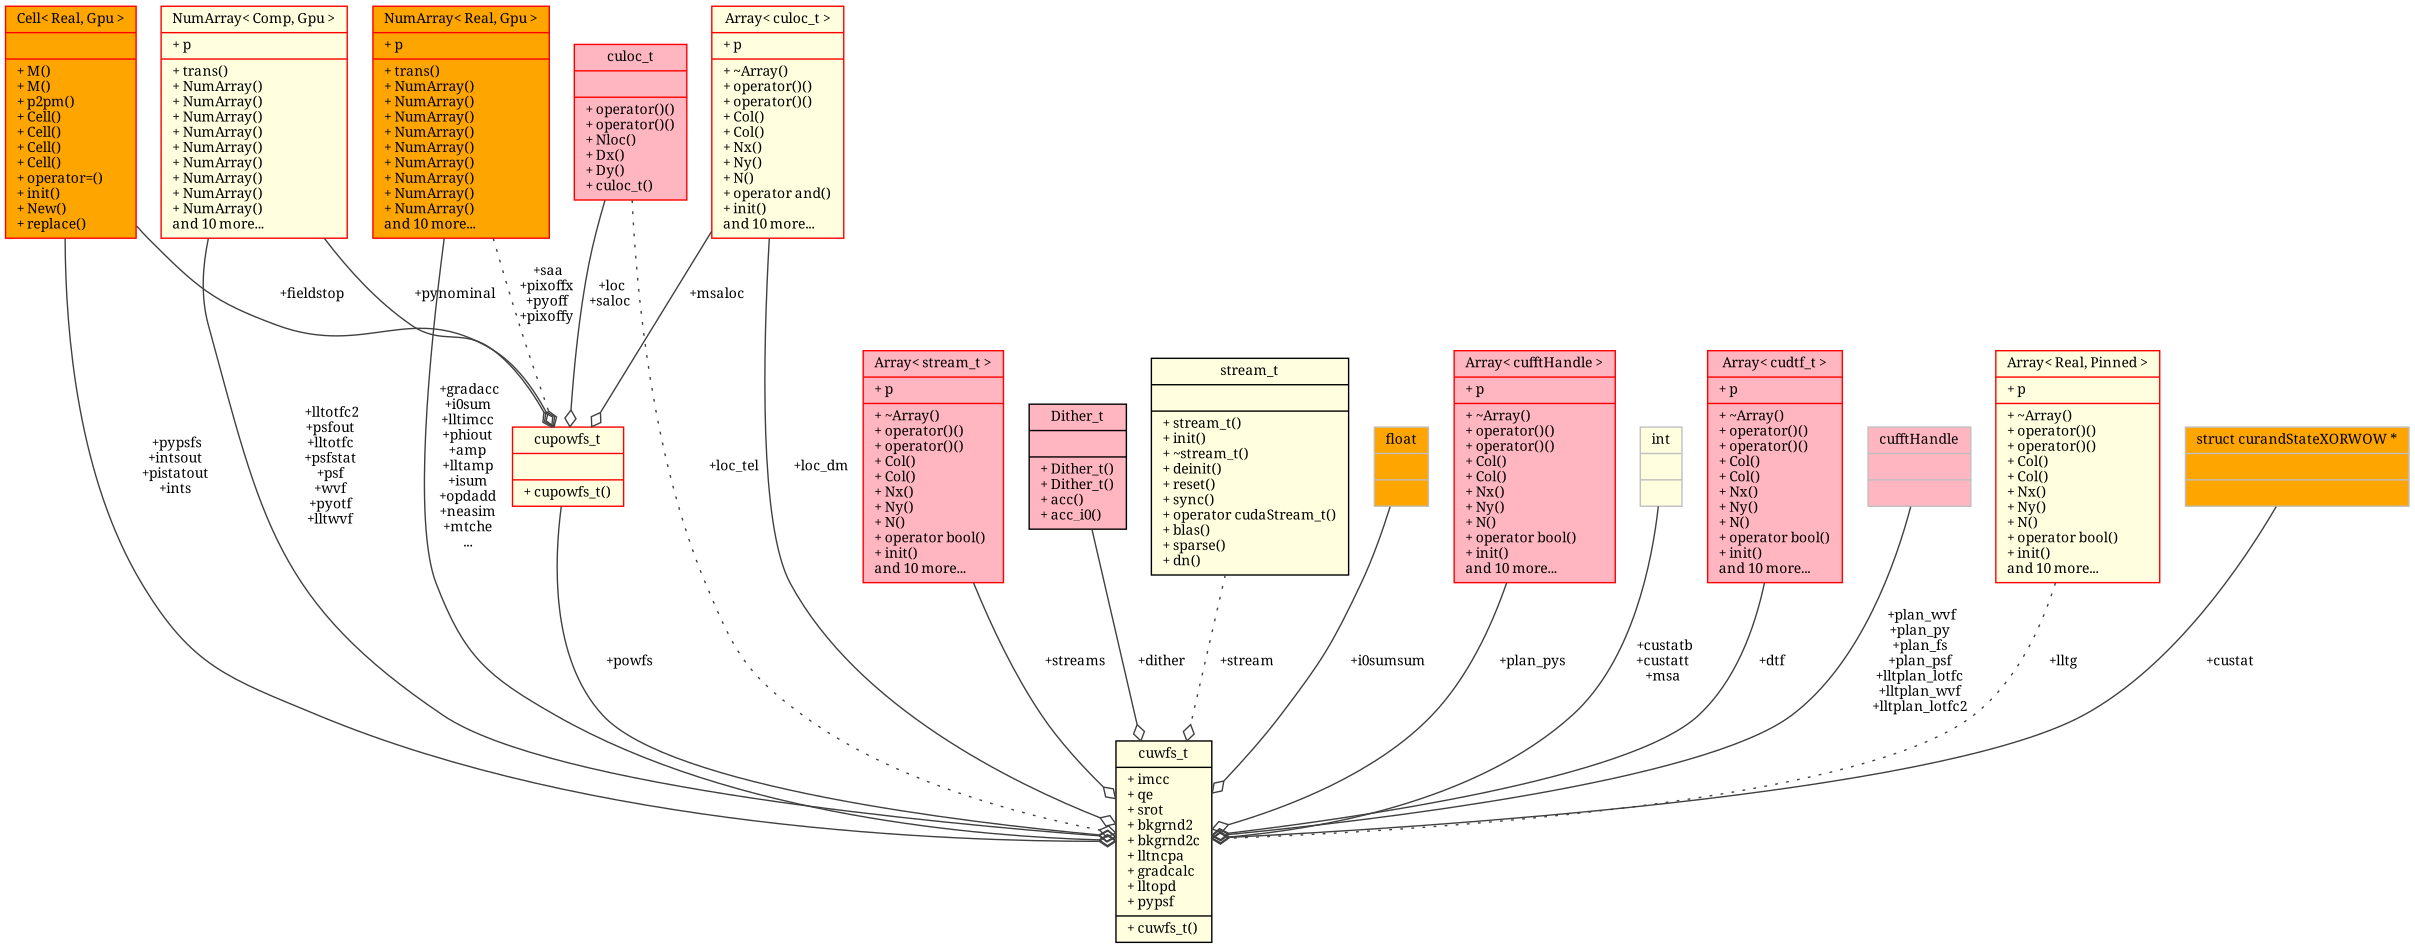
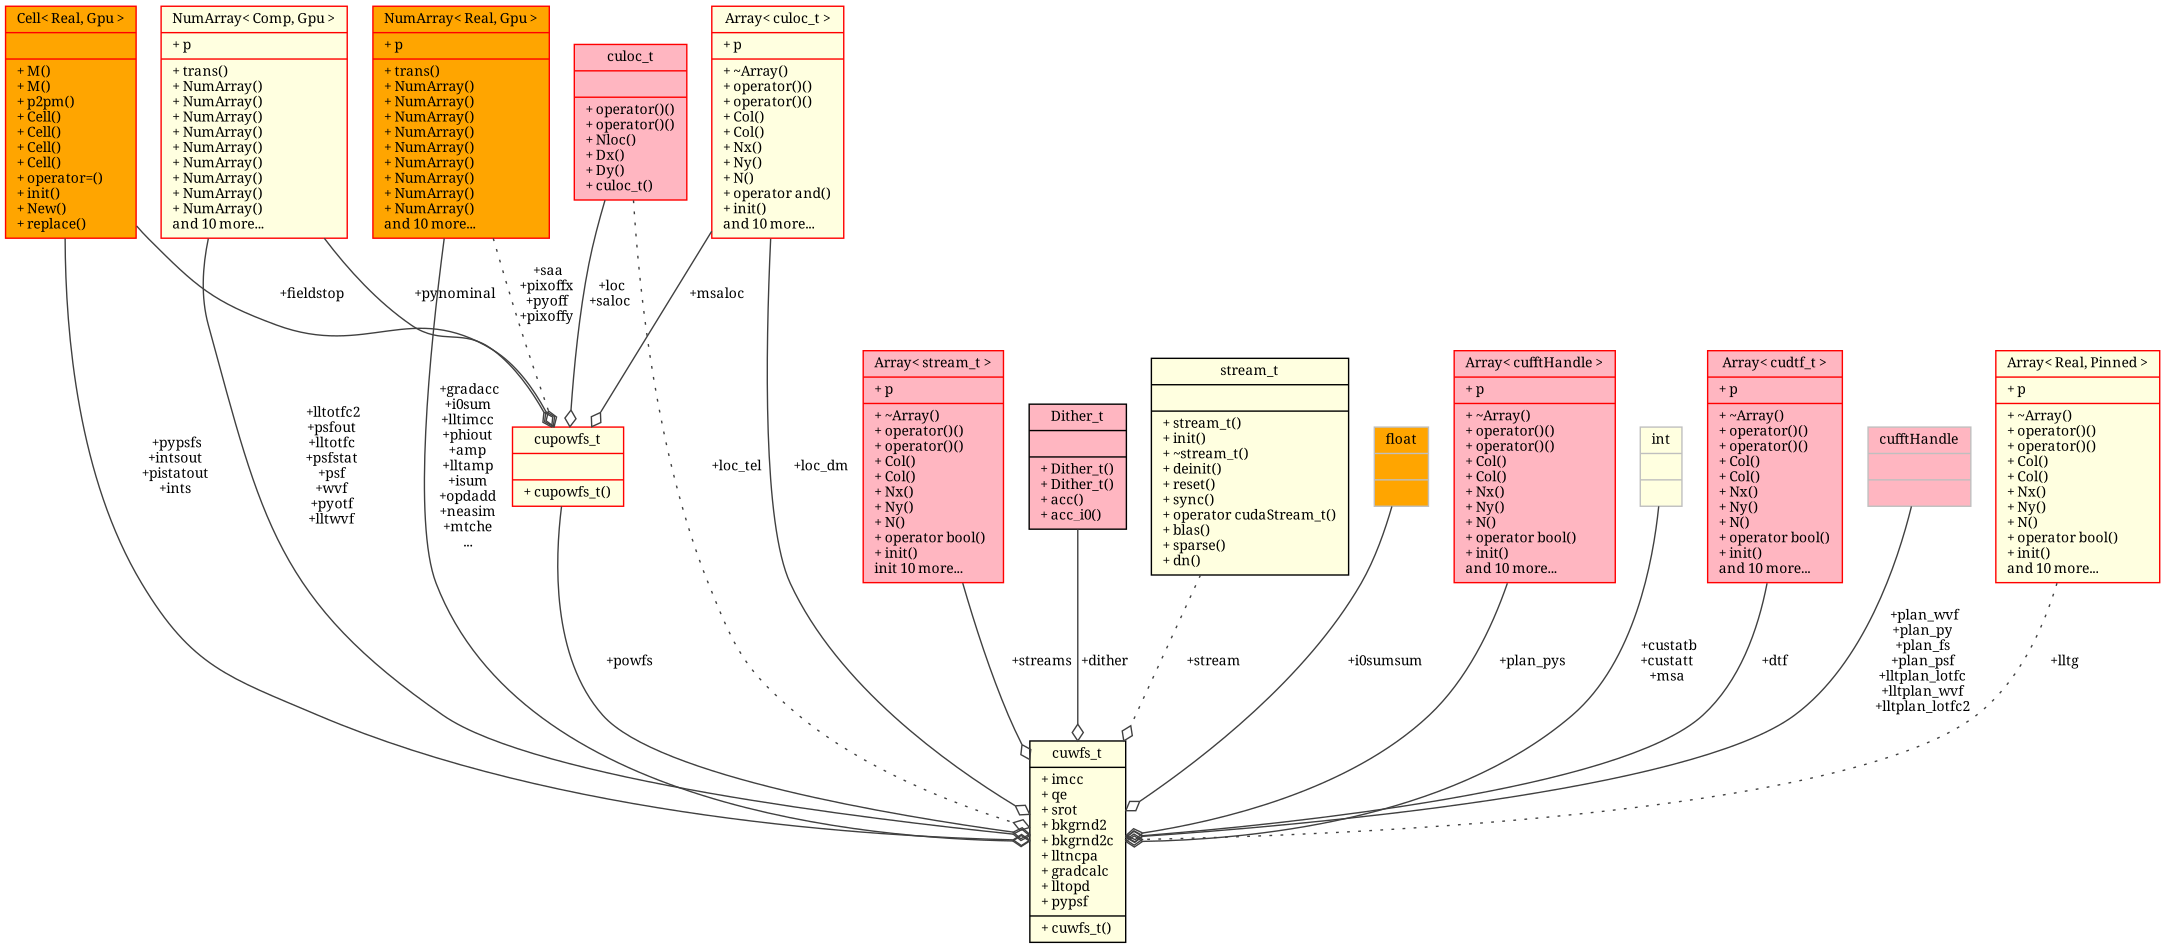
(2297, 467) -> none
(921, 569) -> (919, 569)
